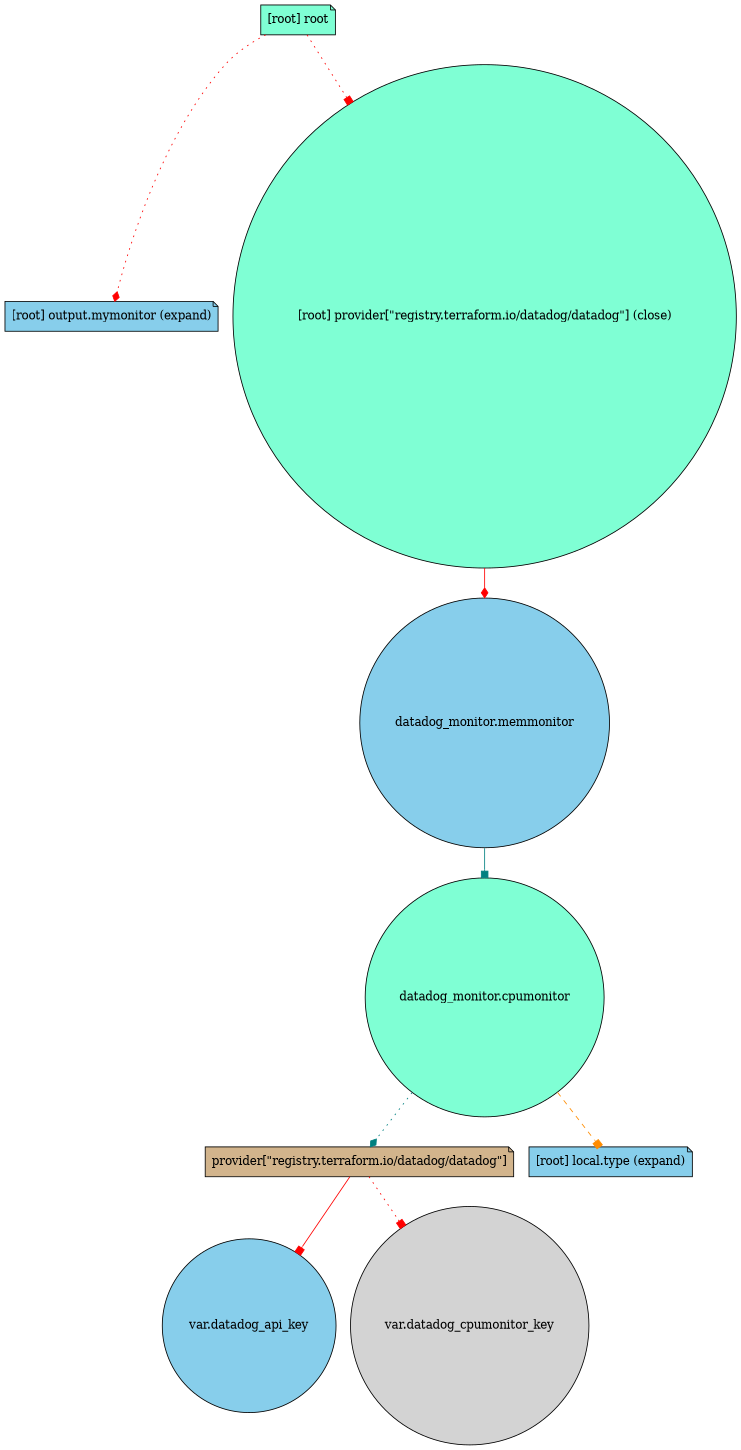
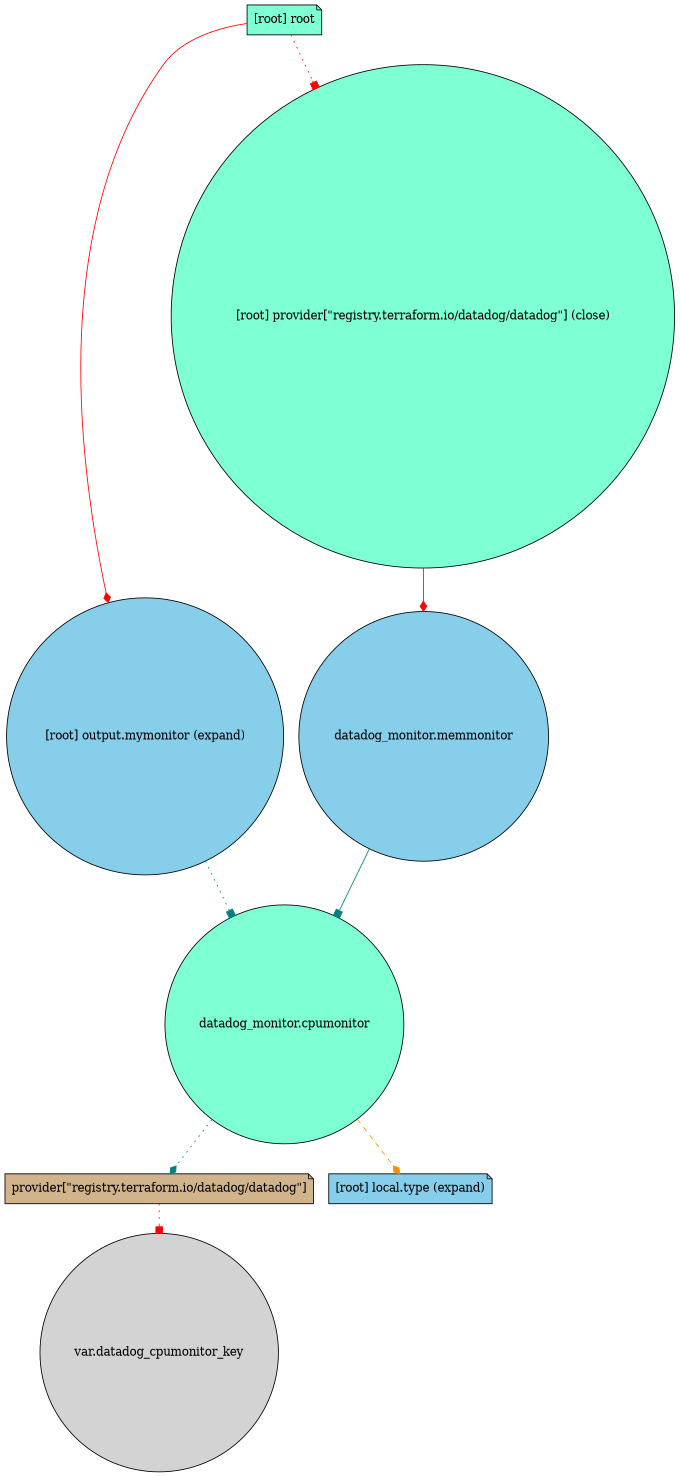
(170, 149) -> (87, 274)
(112, 316) -> (145, 736)
none -> (217, 885)
(576, 1116) -> (375, 1143)
(249, 1326) -> none
